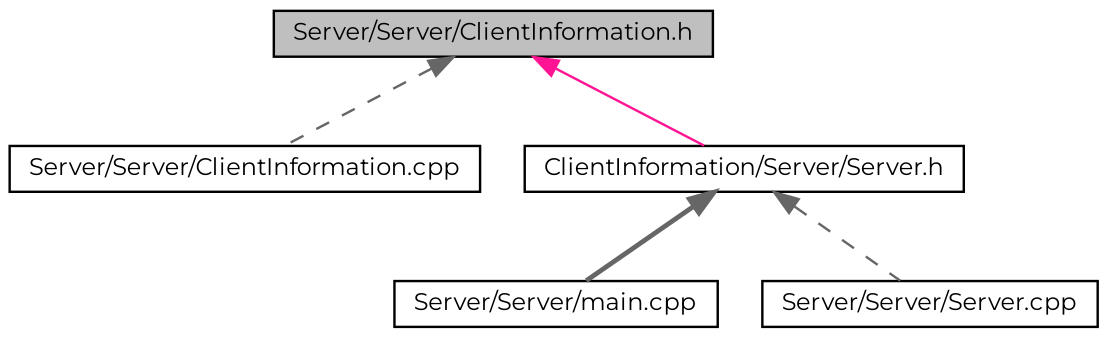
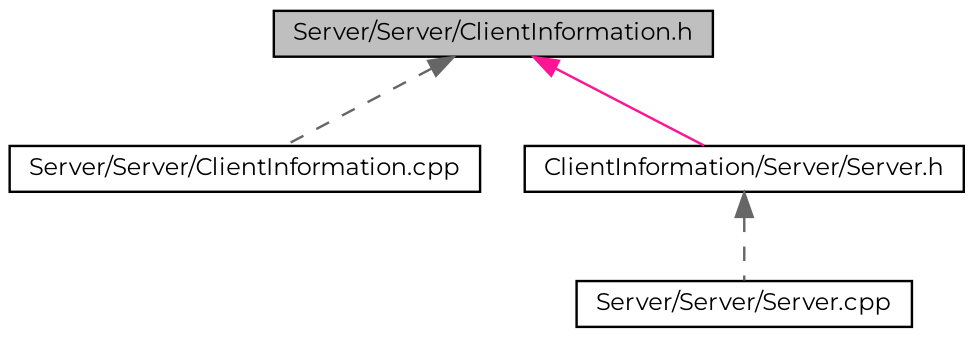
(556, 304) -> none
